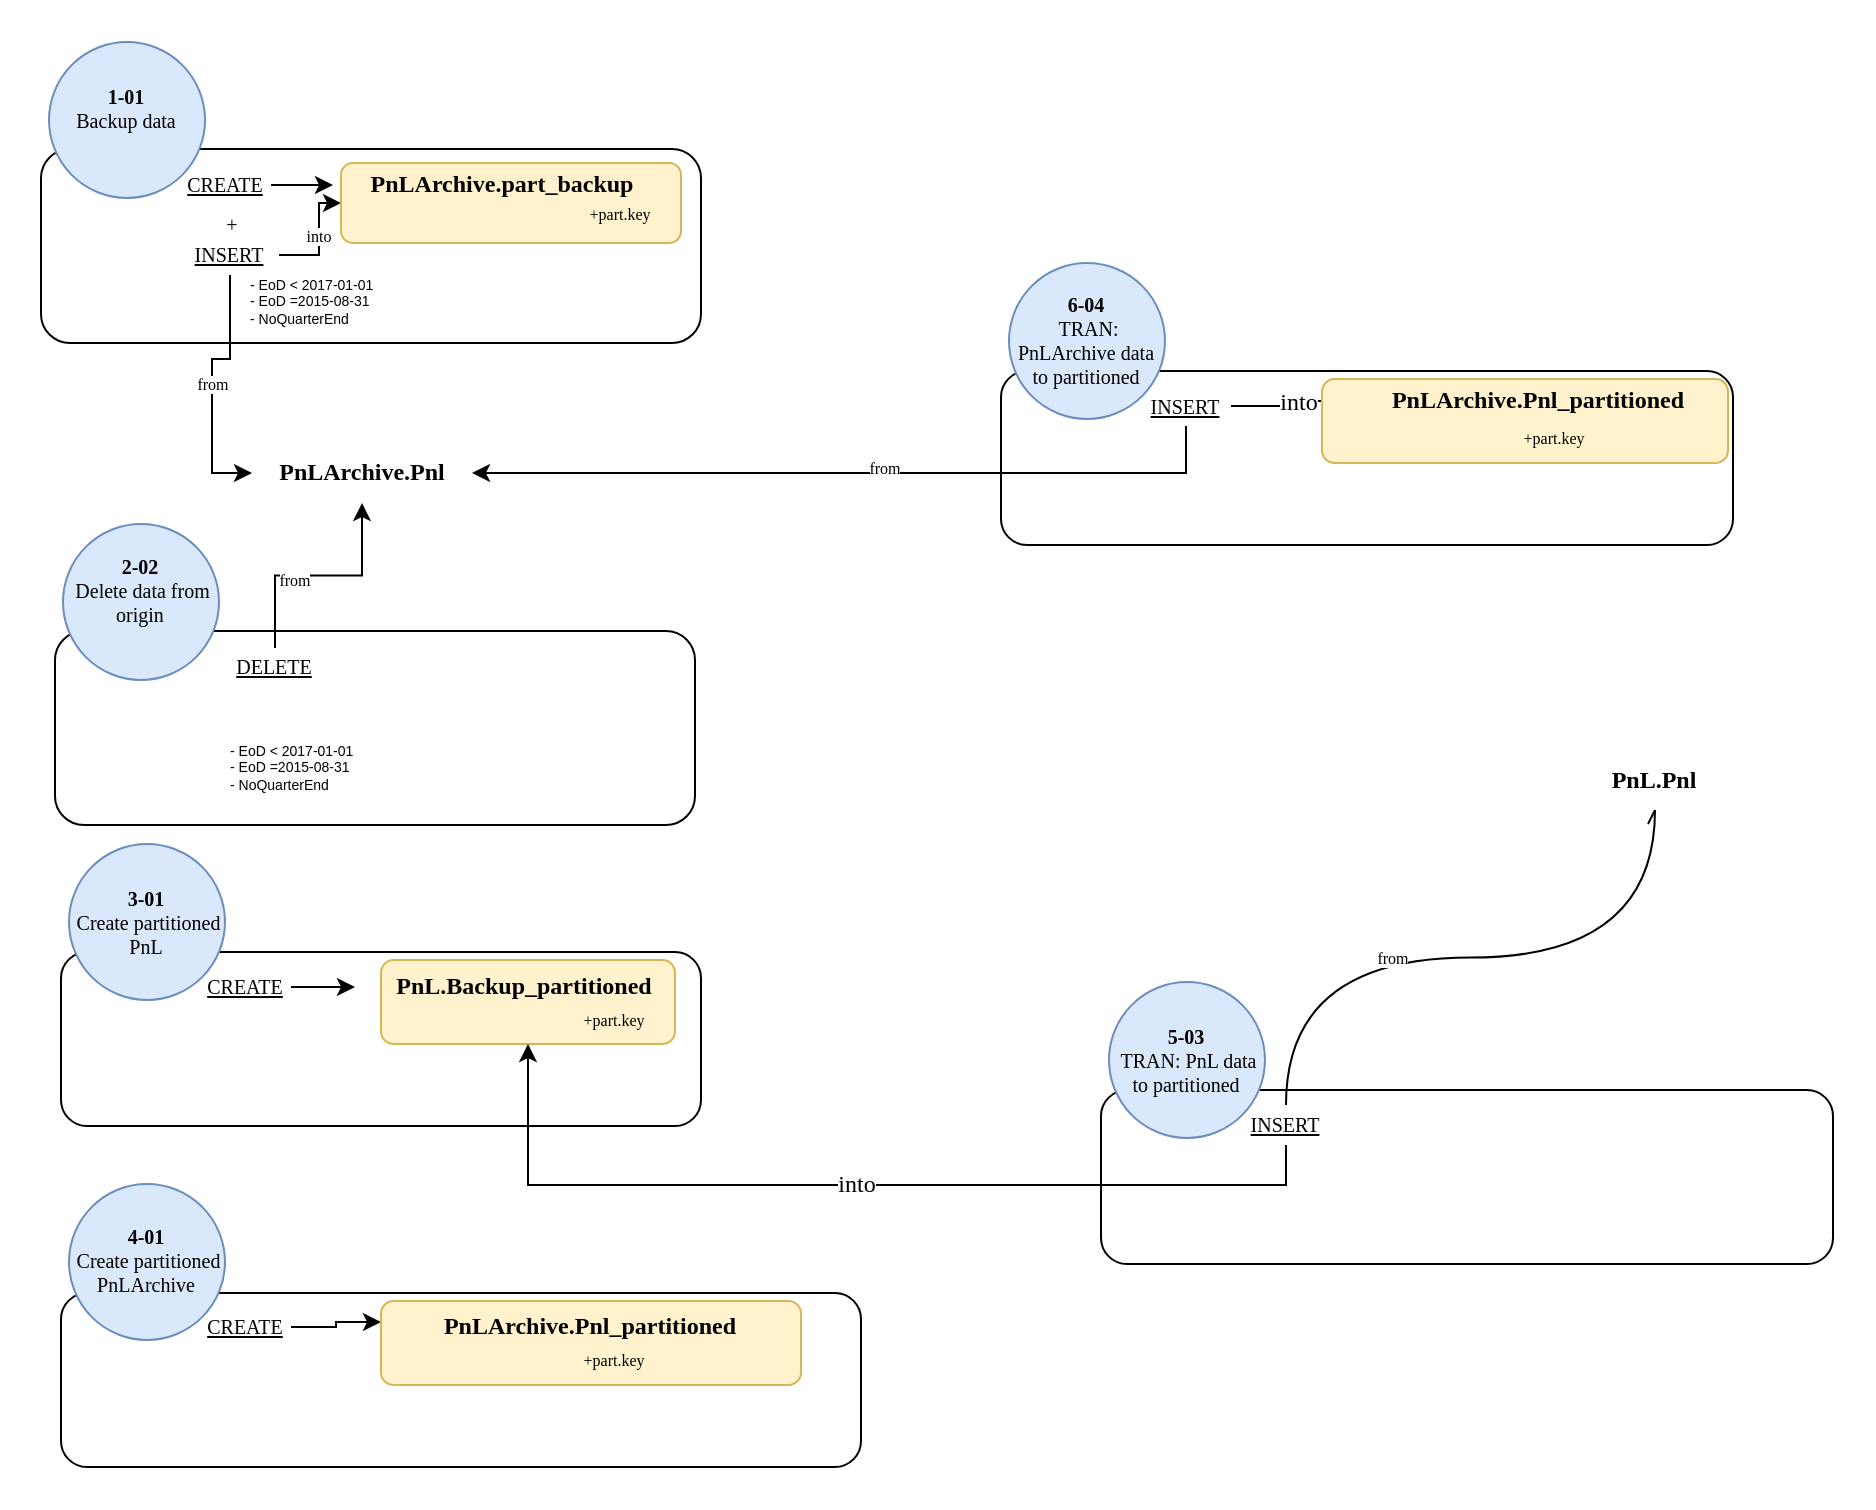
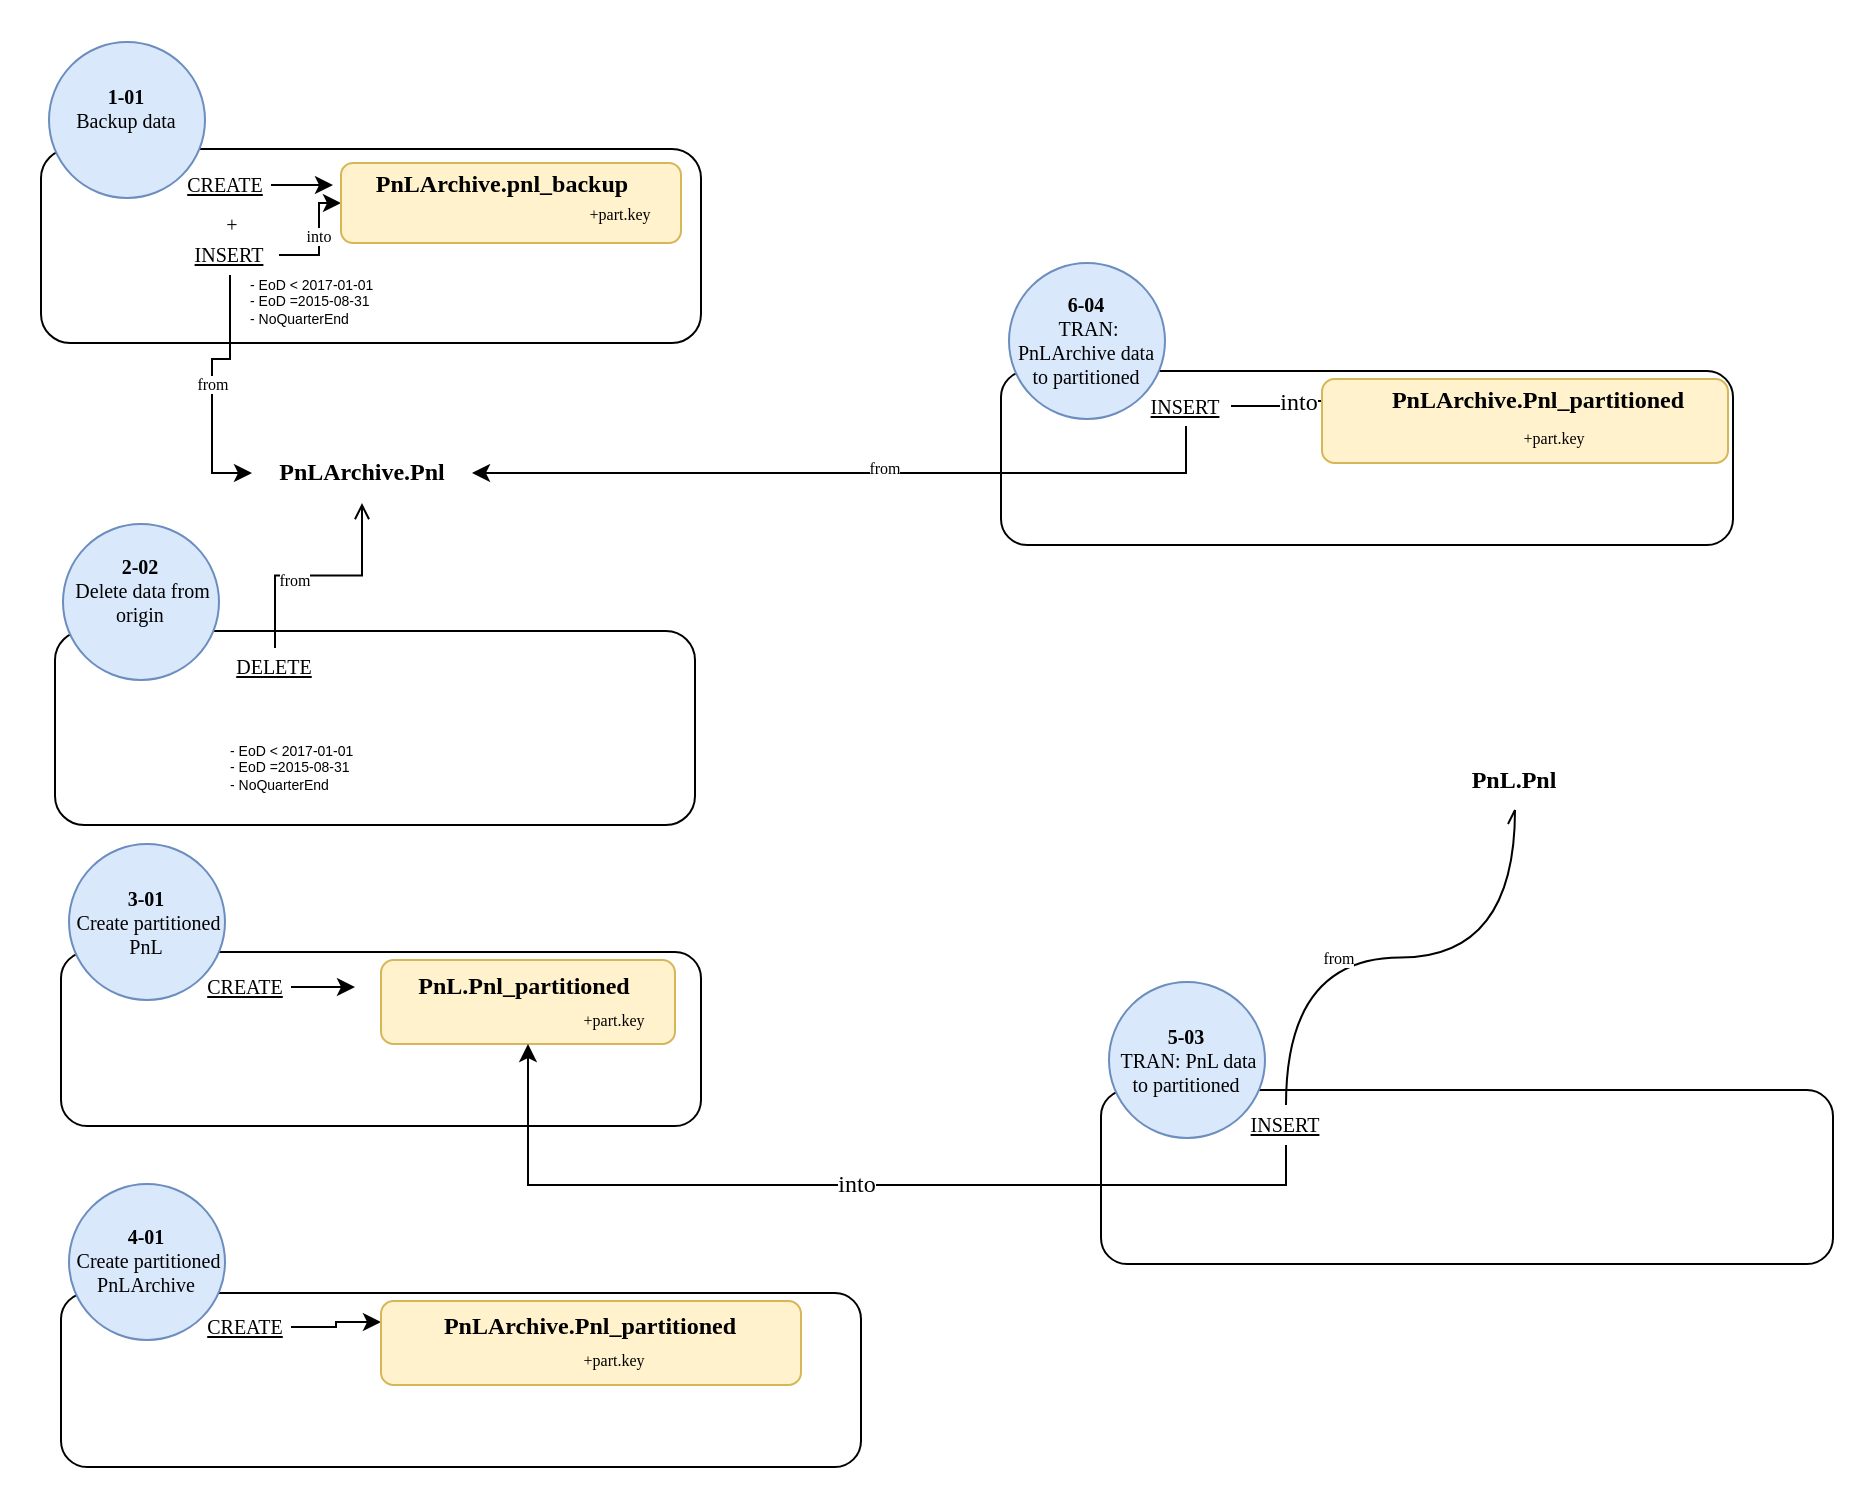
(503, 185) -> (503, 185)
(362, 518) -> (362, 513)
(1655, 780) -> (1515, 780)
(525, 987) -> (525, 987)
